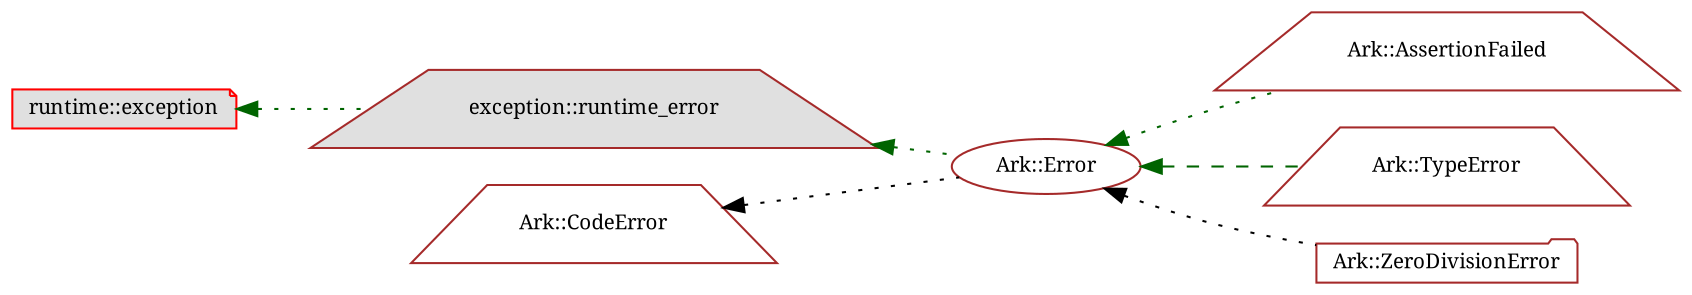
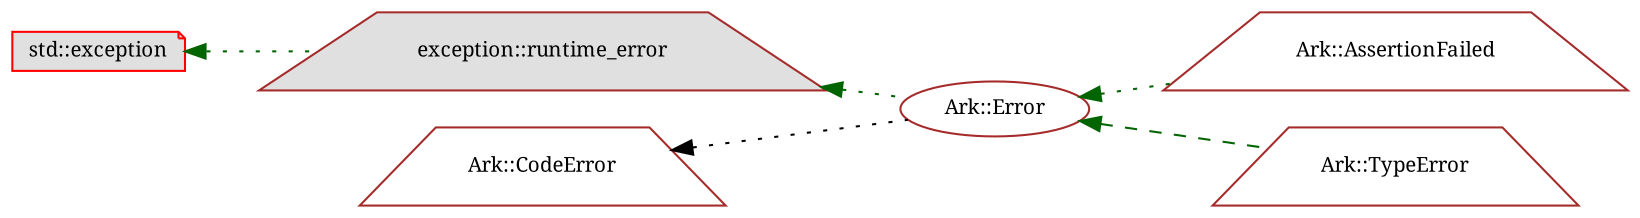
(124, 109) -> (99, 51)
(1447, 263) -> none
